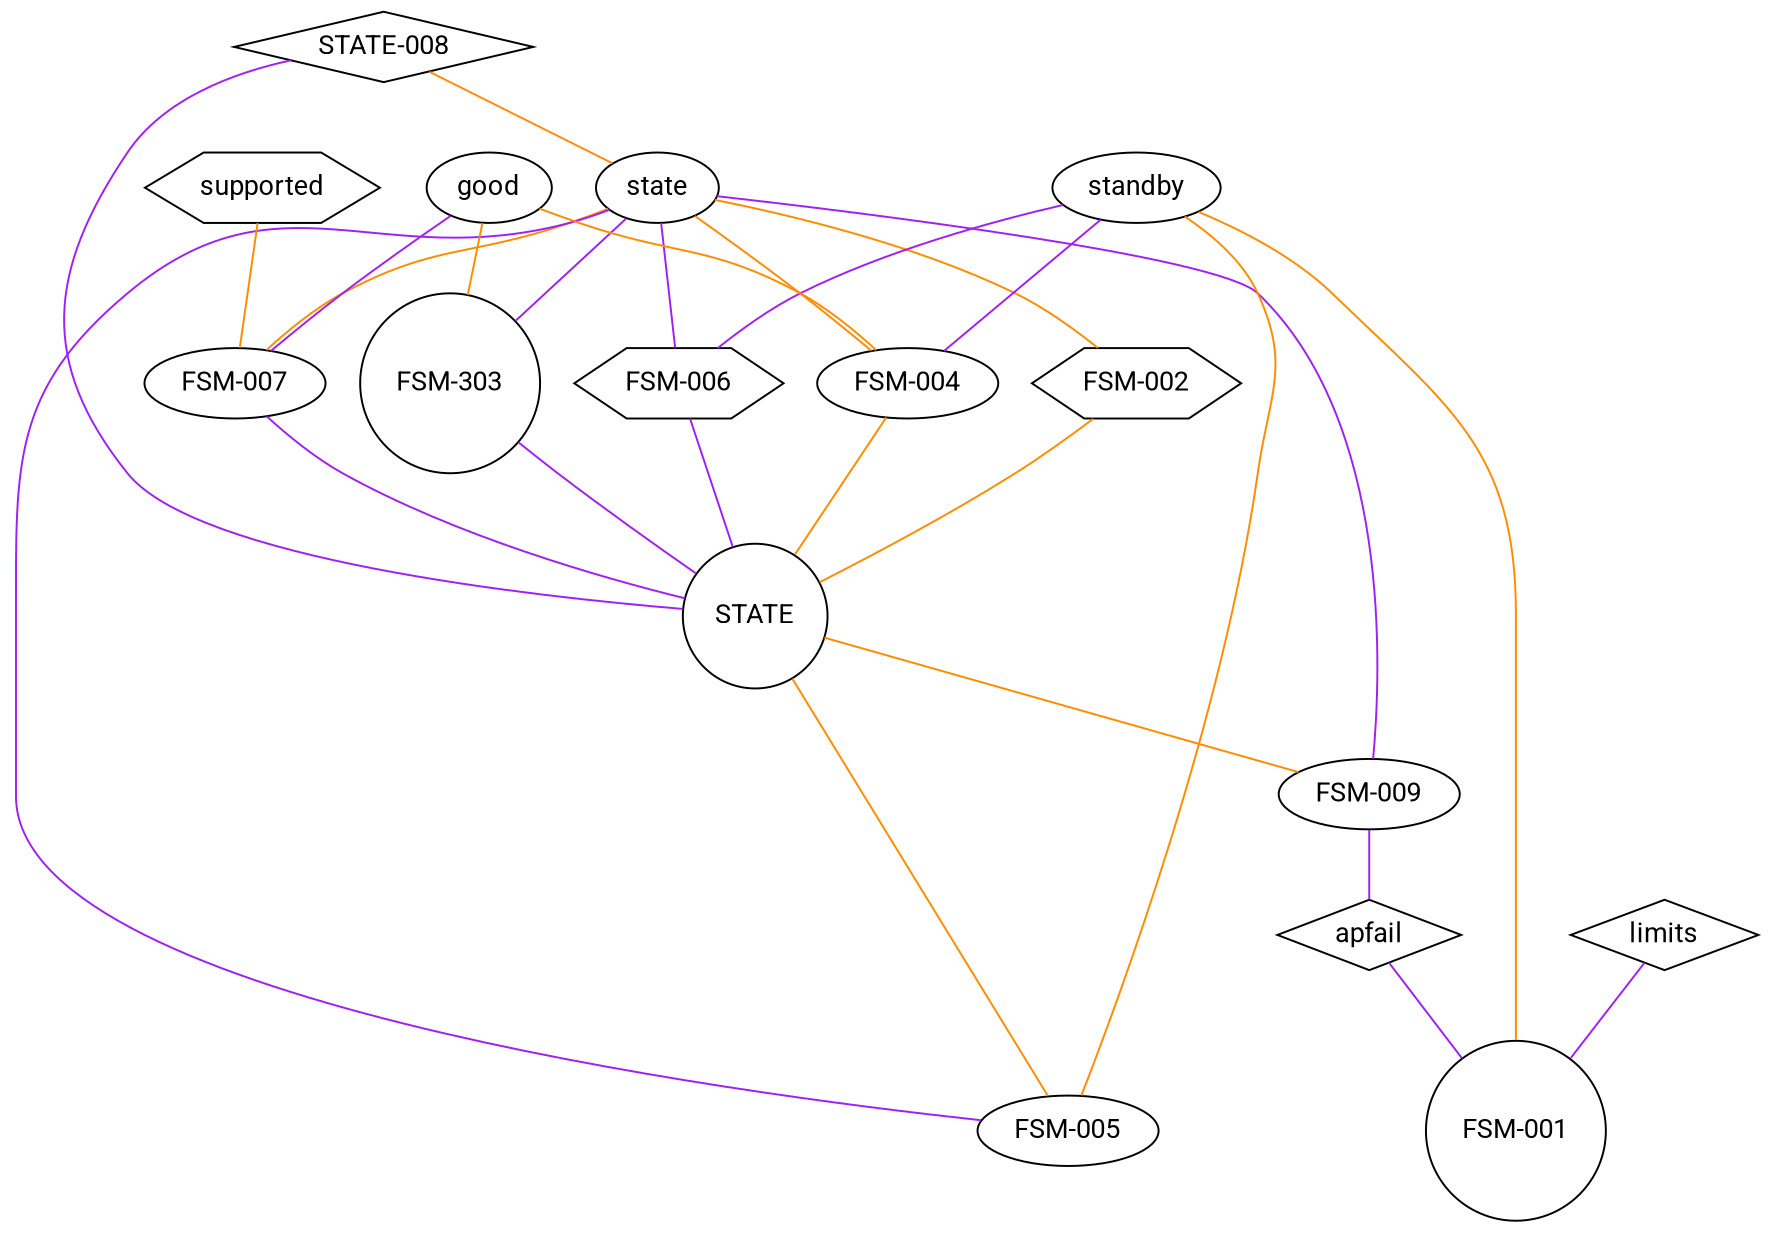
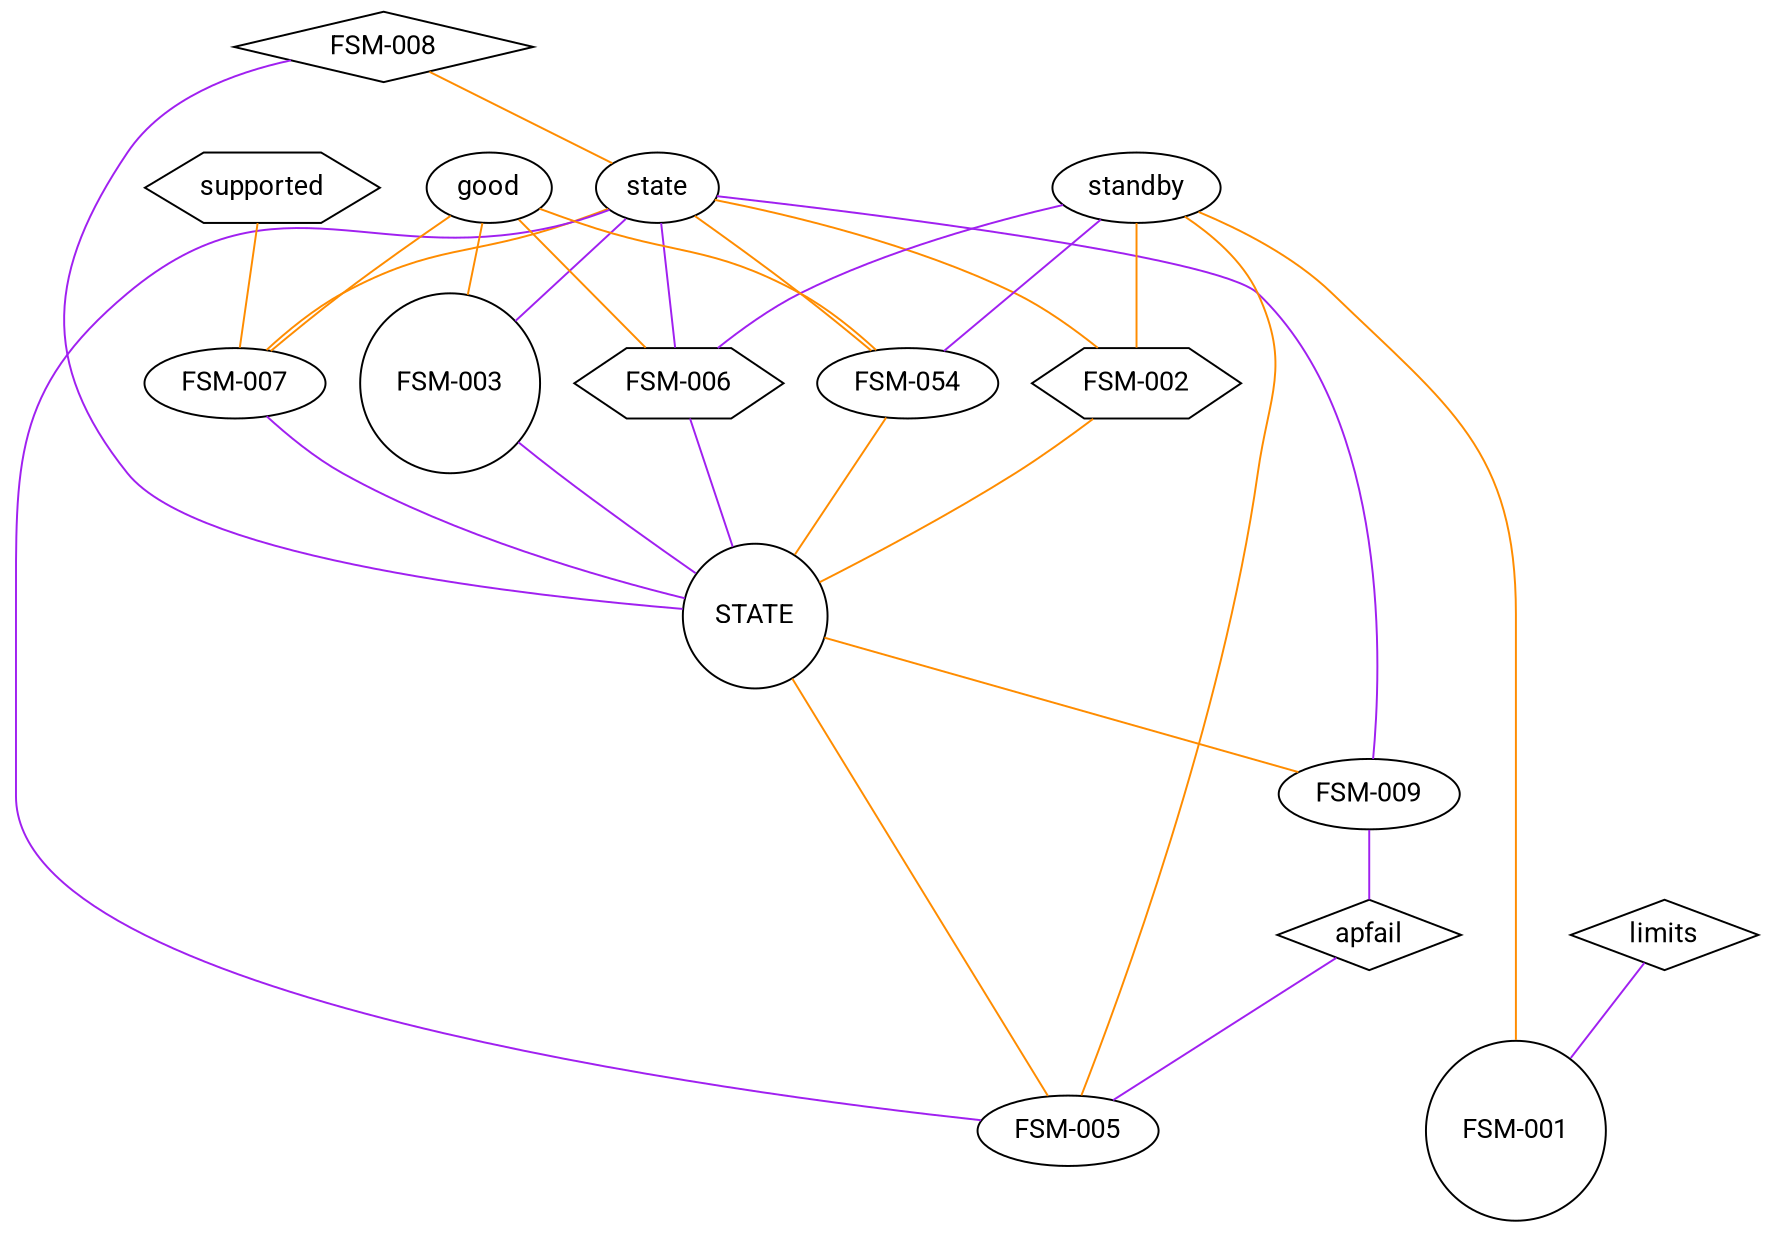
(384, 47) -> (384, 47)
(391, 258) -> (391, 258)
none -> (582, 284)
none -> (1137, 285)
(450, 383) -> (450, 383)
(908, 383) -> (908, 383)
(1425, 1010) -> (1225, 1029)
